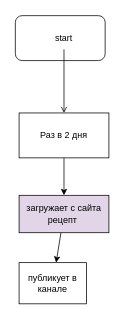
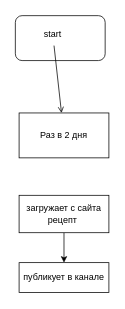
(64, 38) -> (53, 34)
(64, 189) -> none
(64, 214) -> (64, 214)
(53, 284) -> (64, 278)
